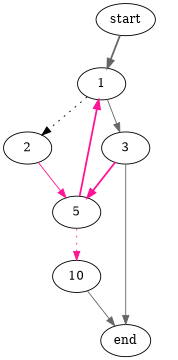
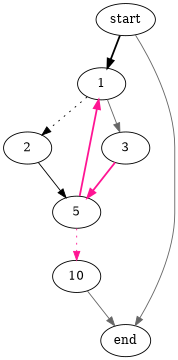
(115, 48) -> (115, 48)
(49, 177) -> (49, 177)
(126, 240) -> (175, 176)
